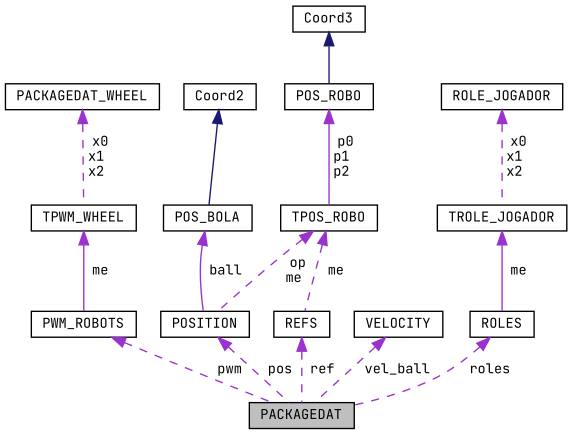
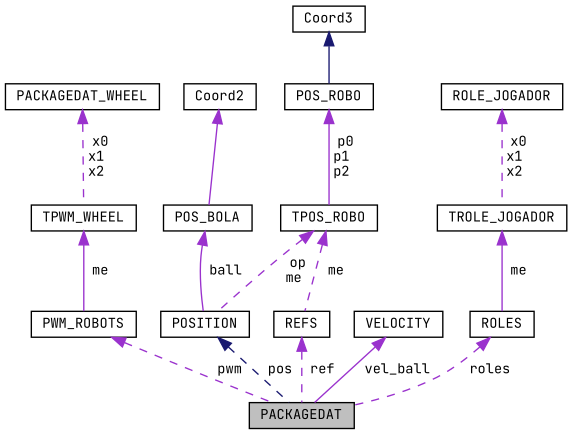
(213, 164) -> (213, 164)
(259, 375) -> (259, 375)
(345, 375) -> (345, 375)
